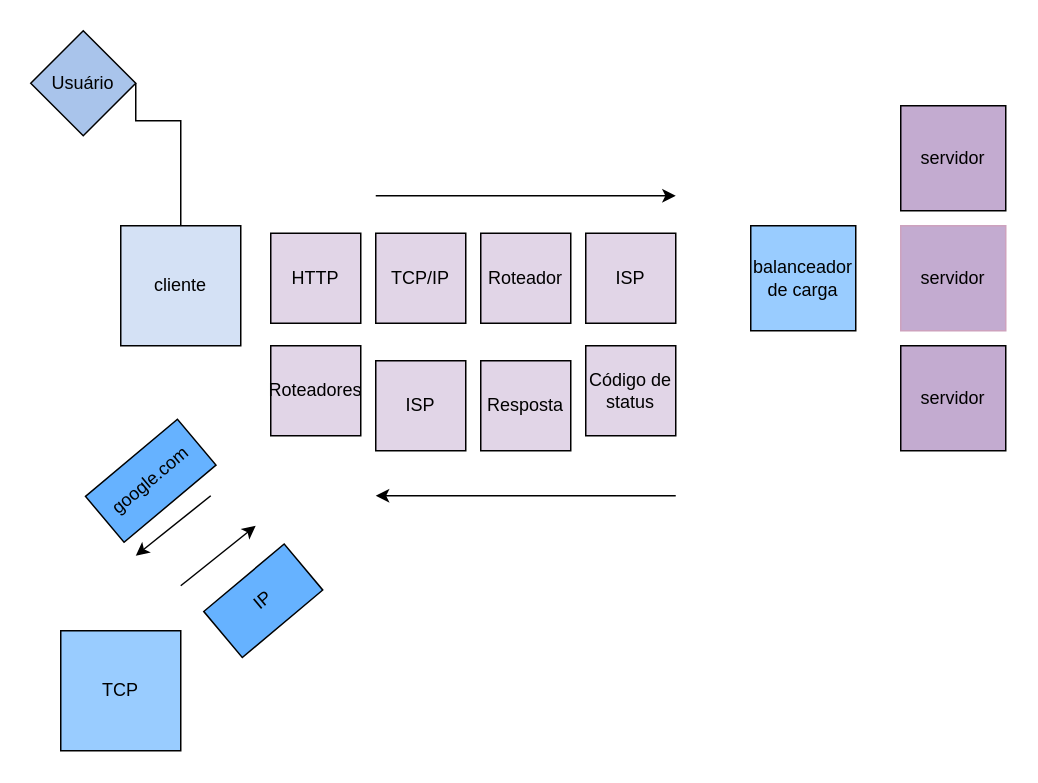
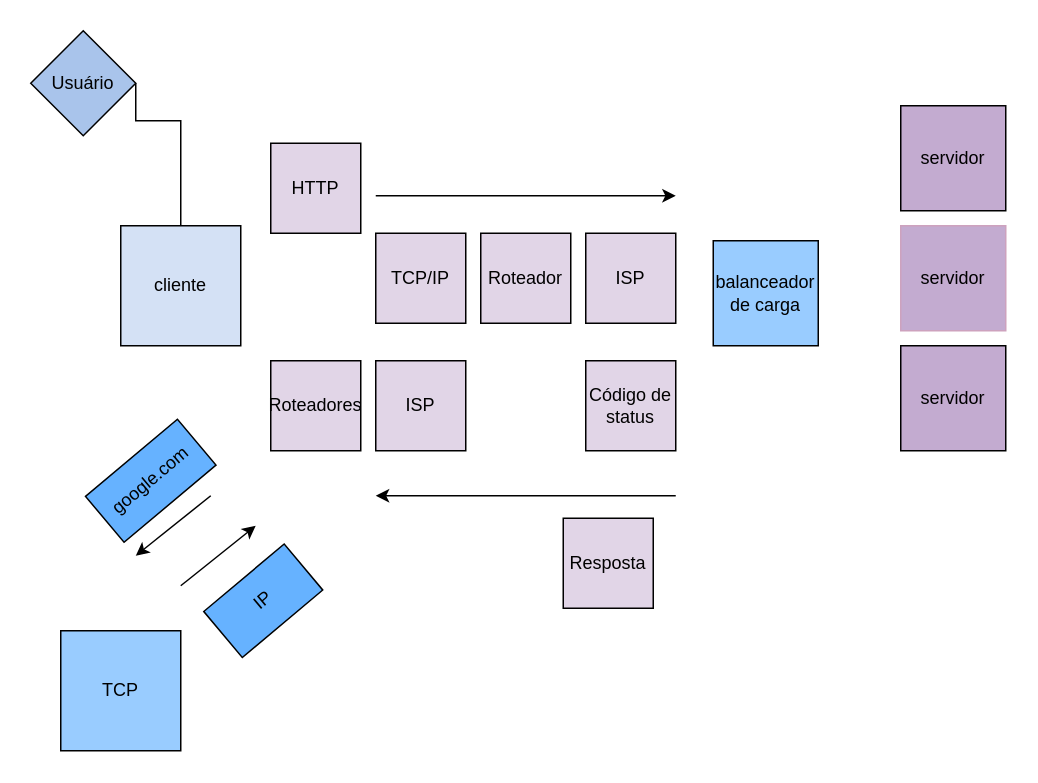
(316, 278) -> (316, 188)
(803, 278) -> (766, 293)
(316, 391) -> (316, 406)
(631, 391) -> (631, 406)
(526, 406) -> (608, 563)
